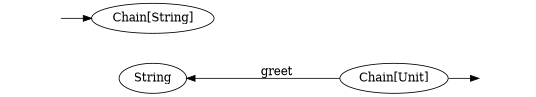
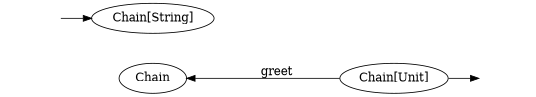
(153, 78) -> (153, 78)
